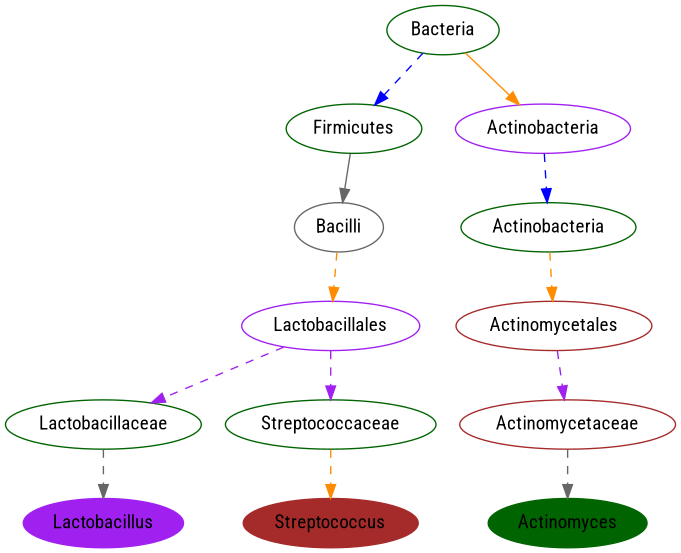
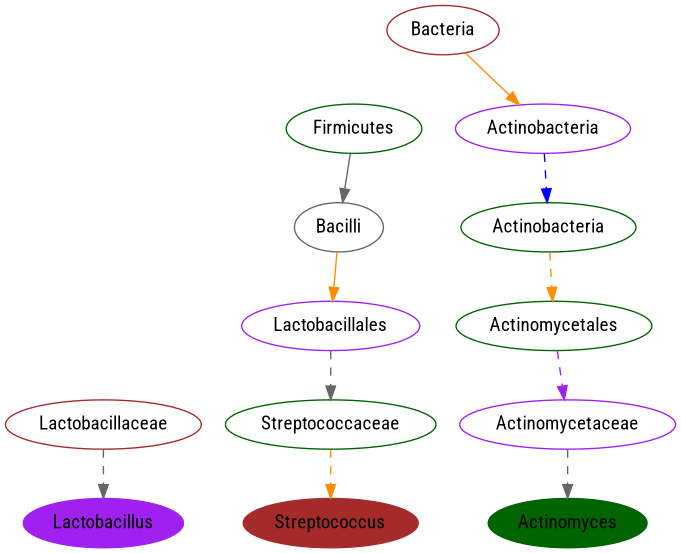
(443, 30) -> (443, 30)
(403, 74) -> none
(335, 270) -> (335, 270)
(554, 326) -> (554, 326)
(331, 369) -> (331, 369)
(224, 372) -> none
(103, 425) -> (103, 425)
(568, 425) -> (568, 425)
